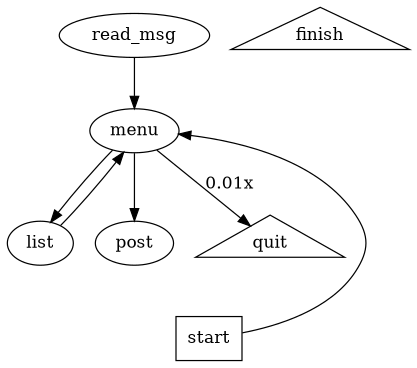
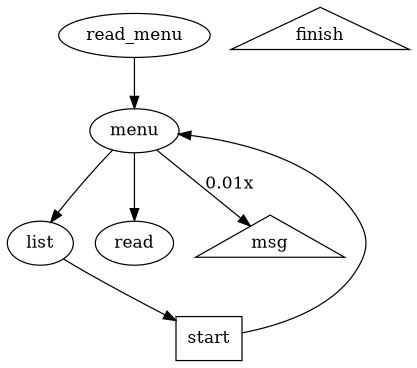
(134, 35) -> (134, 35)
(89, 195) -> (114, 288)
(134, 243) -> (134, 243)
(270, 243) -> (270, 243)
